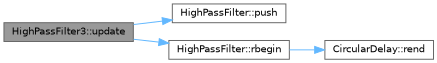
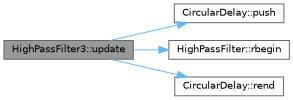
(229, 13) -> (229, 13)
(302, 50) -> (144, 67)
